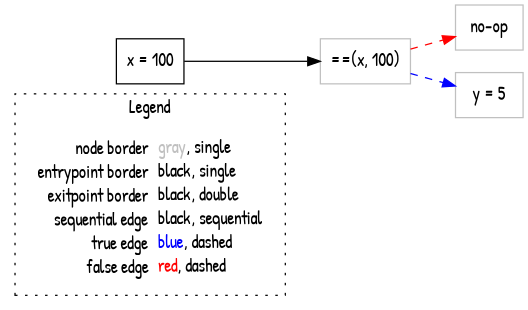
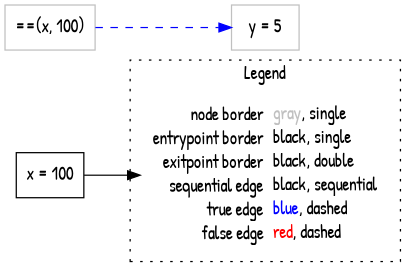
(489, 28) -> none
(246, 61) -> (106, 175)
